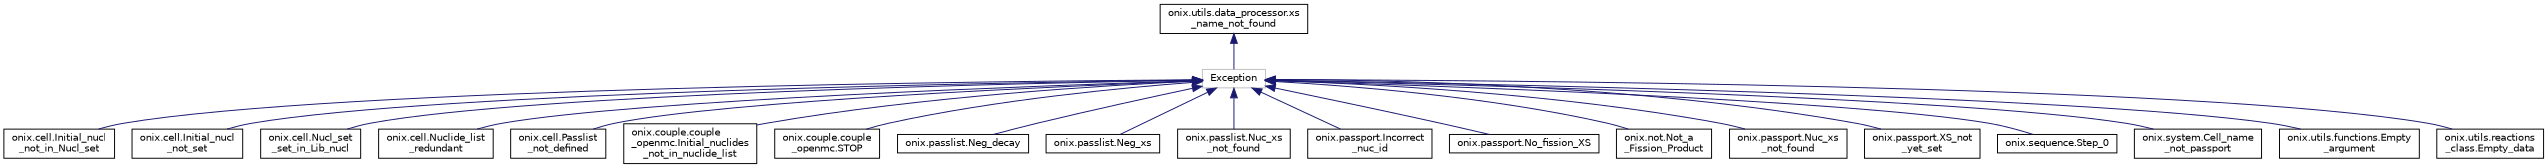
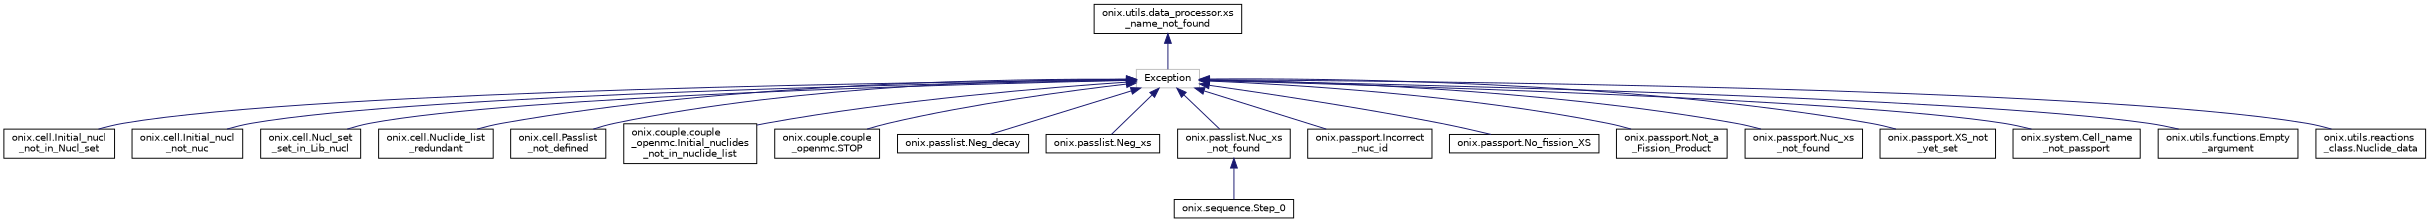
(1769, 103) -> (1234, 184)
(187, 144) -> (187, 144)
(1664, 144) -> (1672, 144)
(2490, 144) -> (2371, 144)
